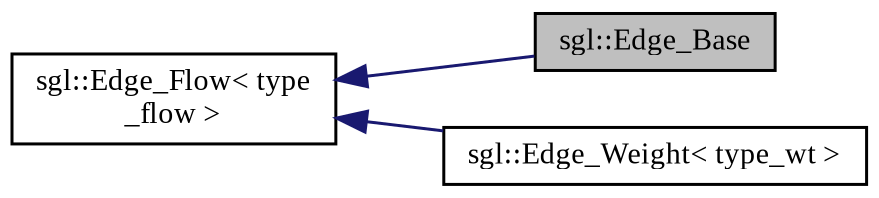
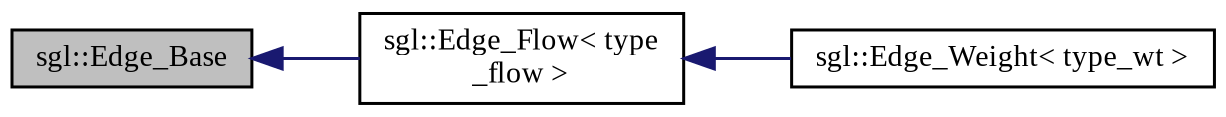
(450, 66) -> (321, 58)
